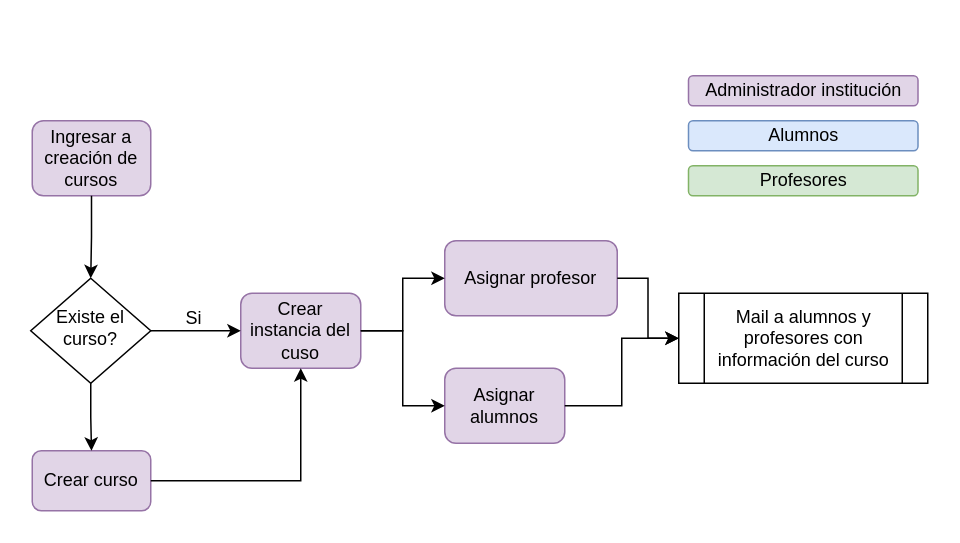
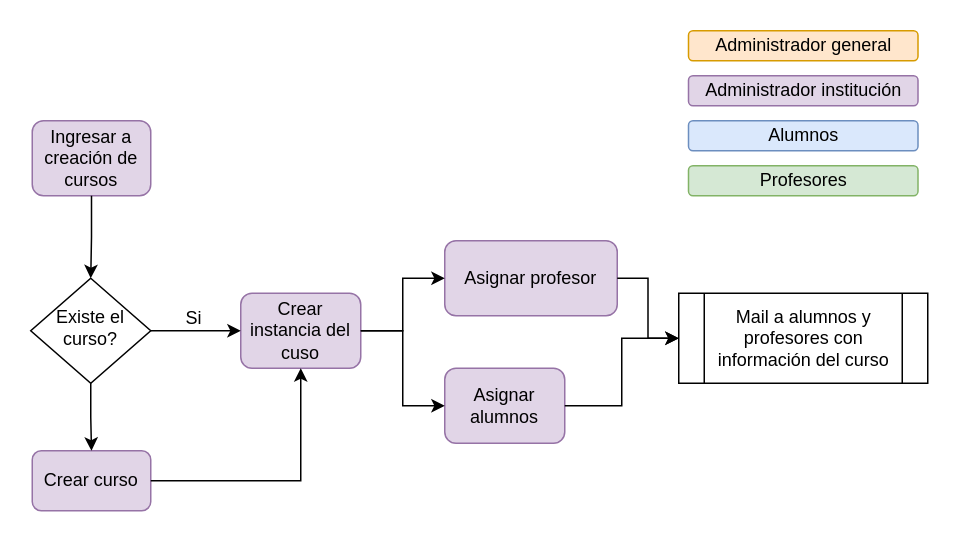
none -> (803, 46)
